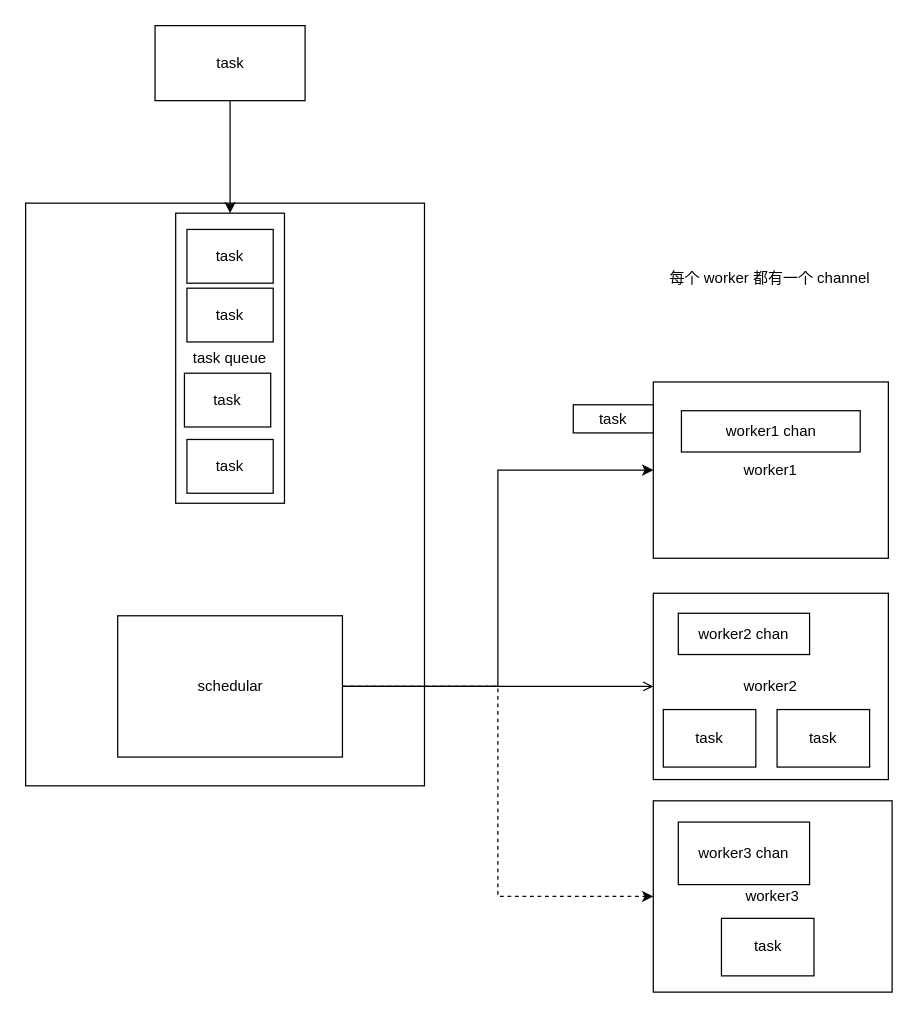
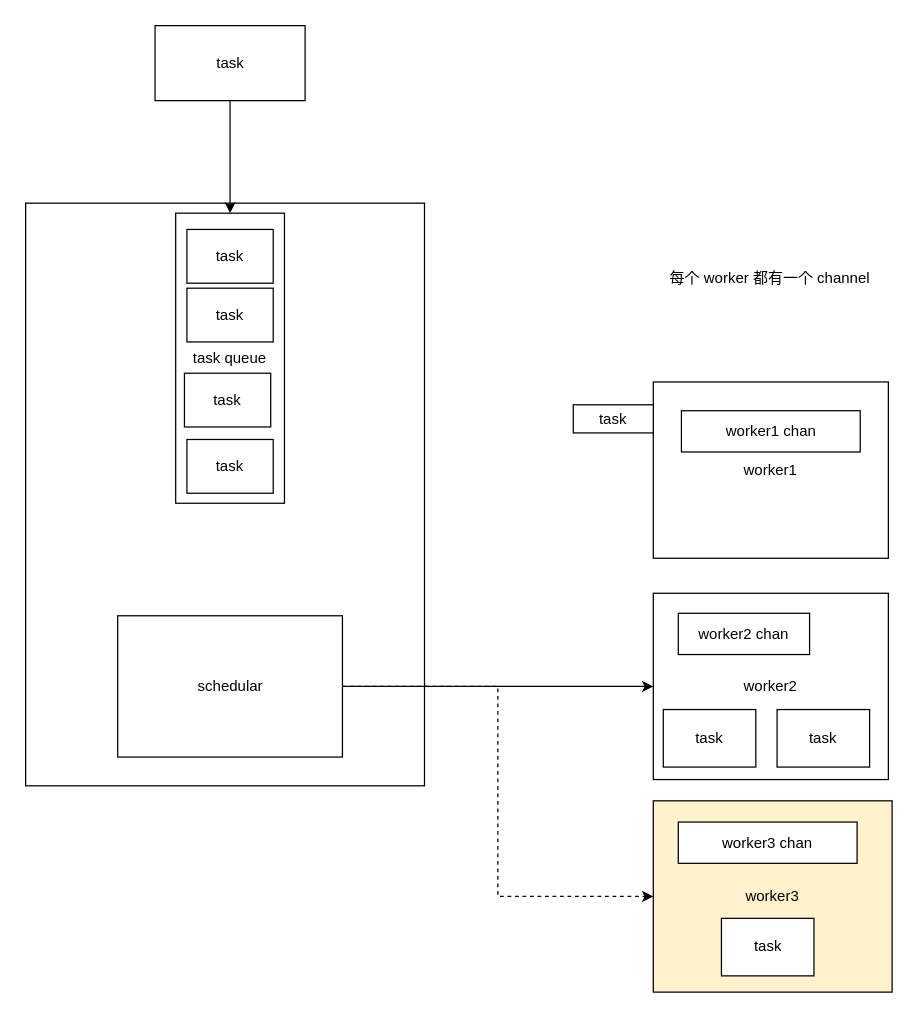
(498, 504) -> none
(645, 686) -> (643, 686)
(744, 853) -> (768, 843)
(773, 896) -> (773, 896)
